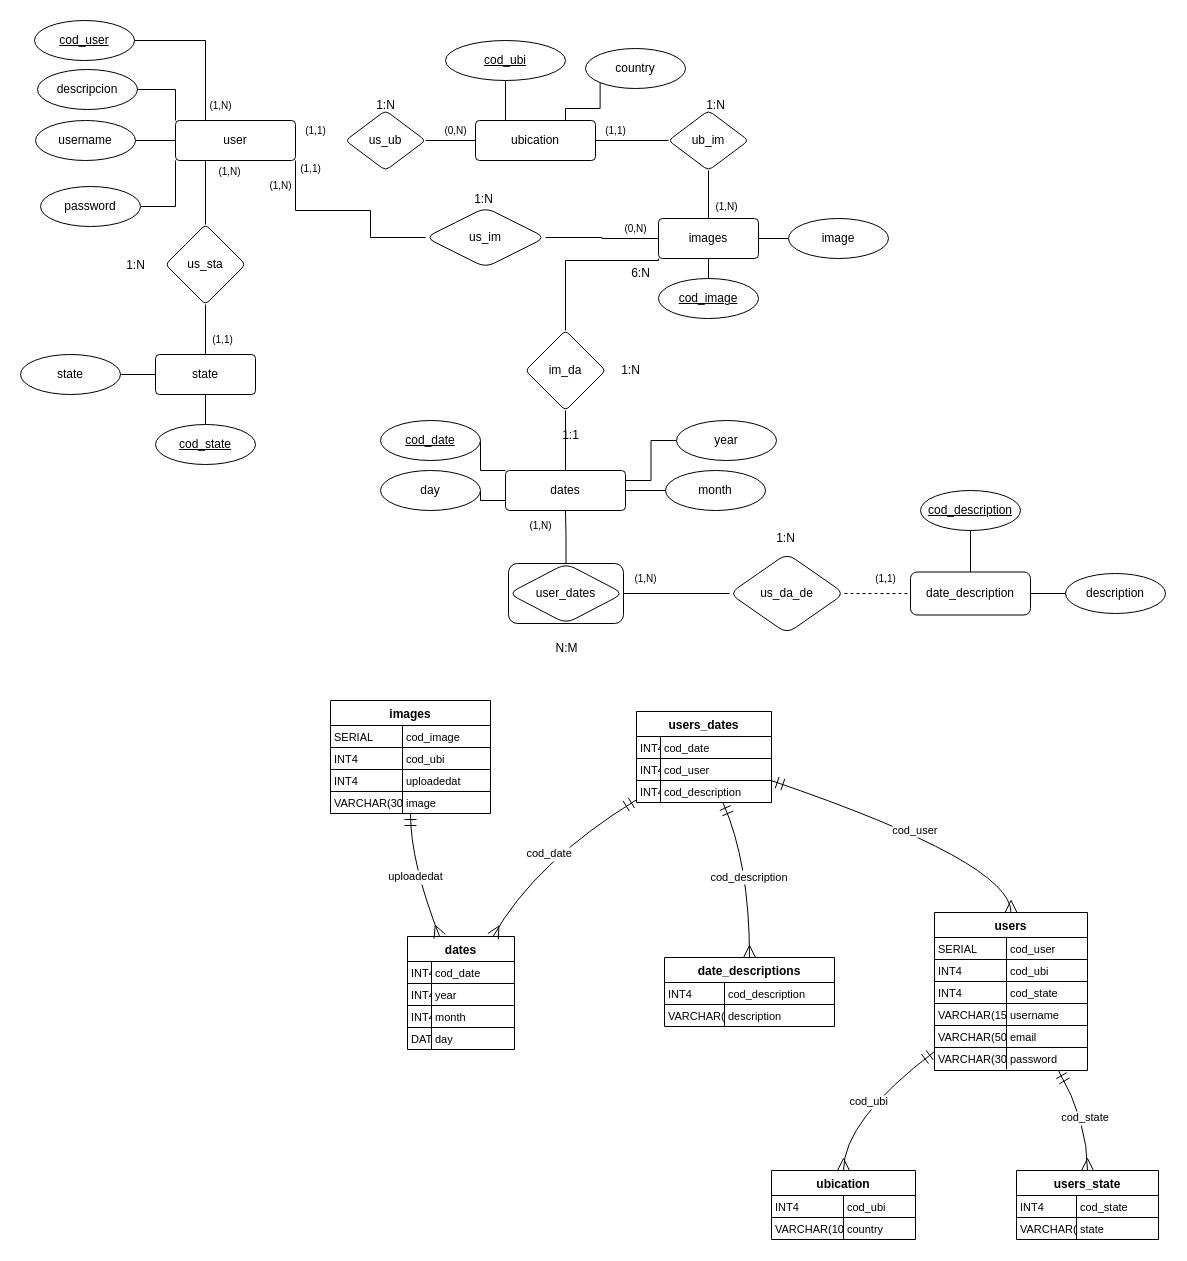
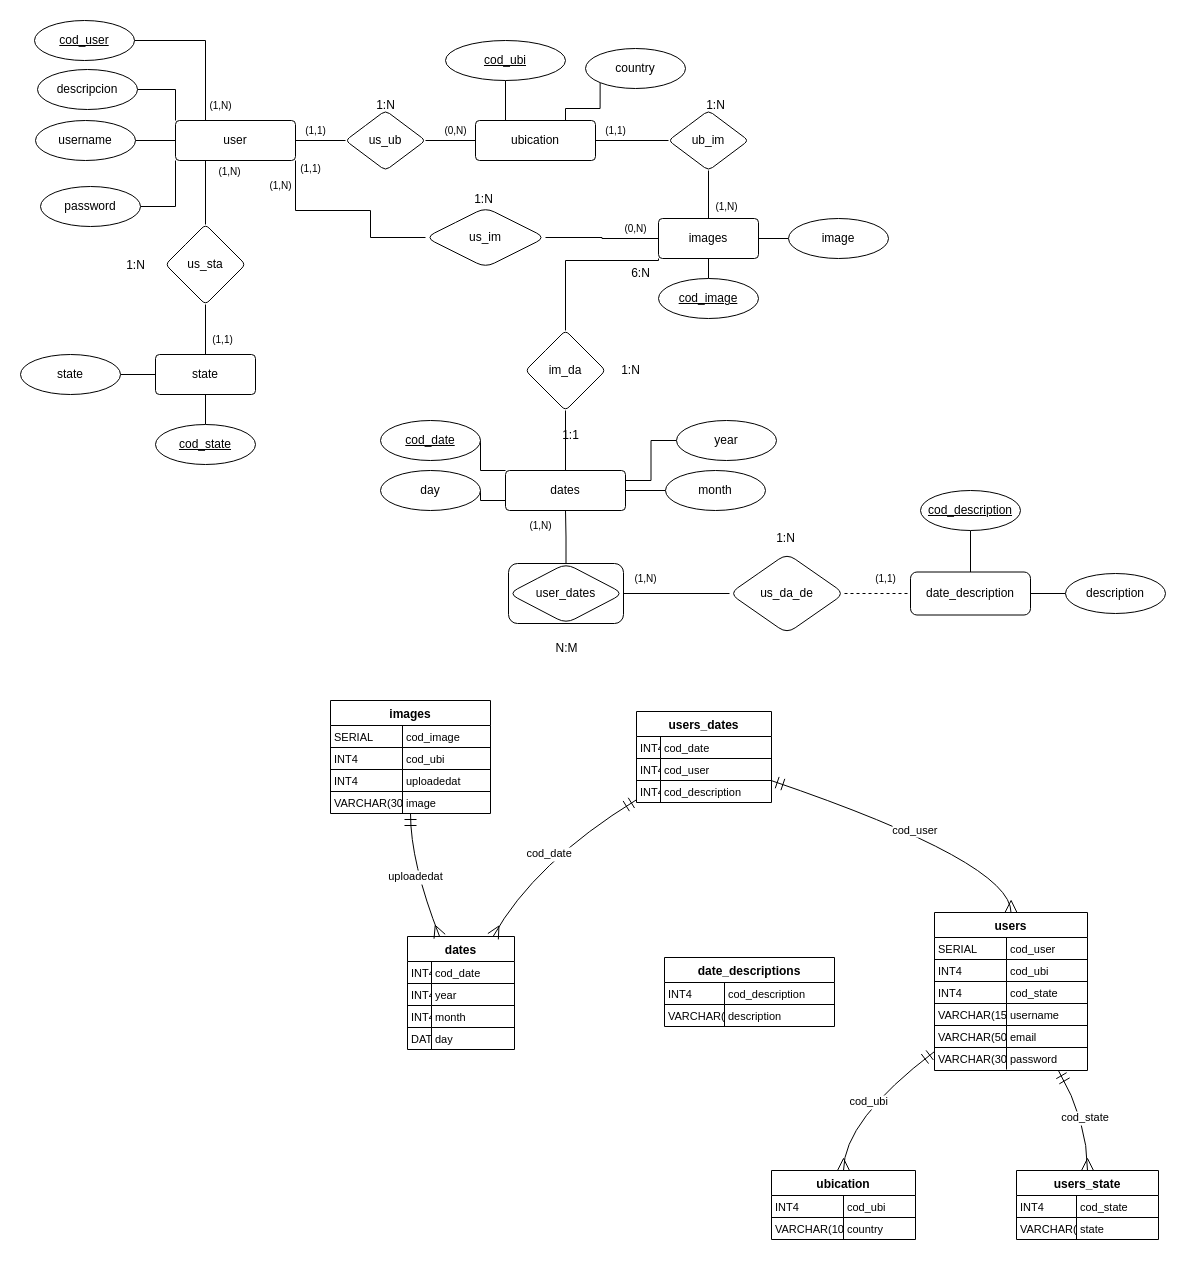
none -> (321, 141)
(744, 879) -> none
